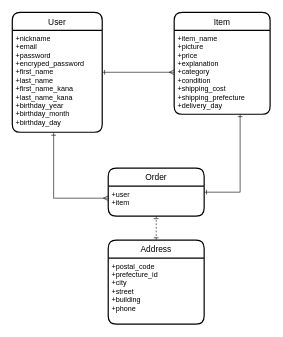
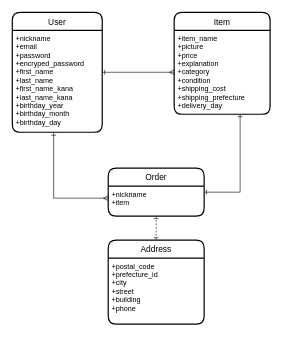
(122, 194) -> (129, 194)
